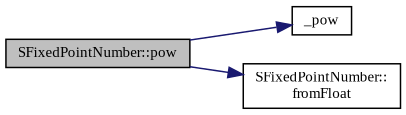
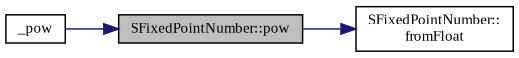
(233, 34) -> (84, 29)
